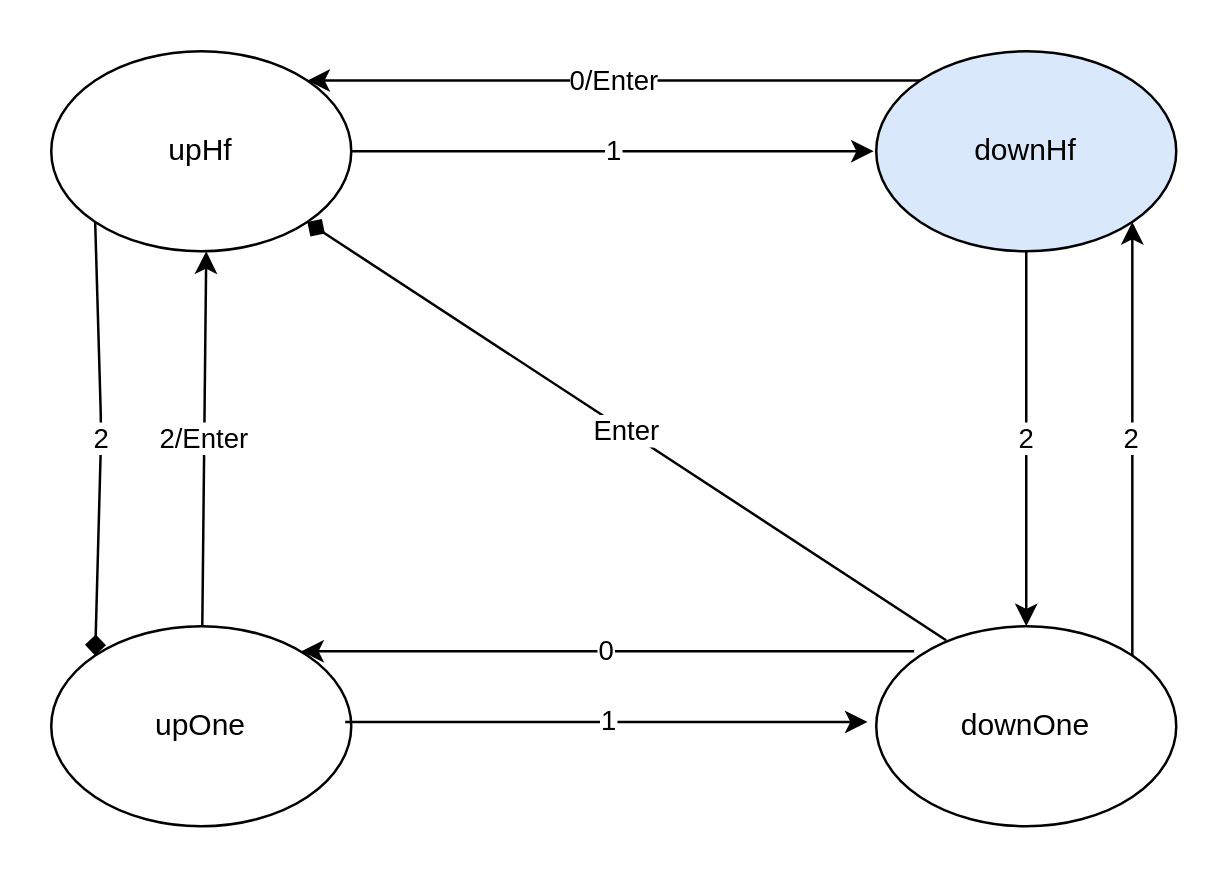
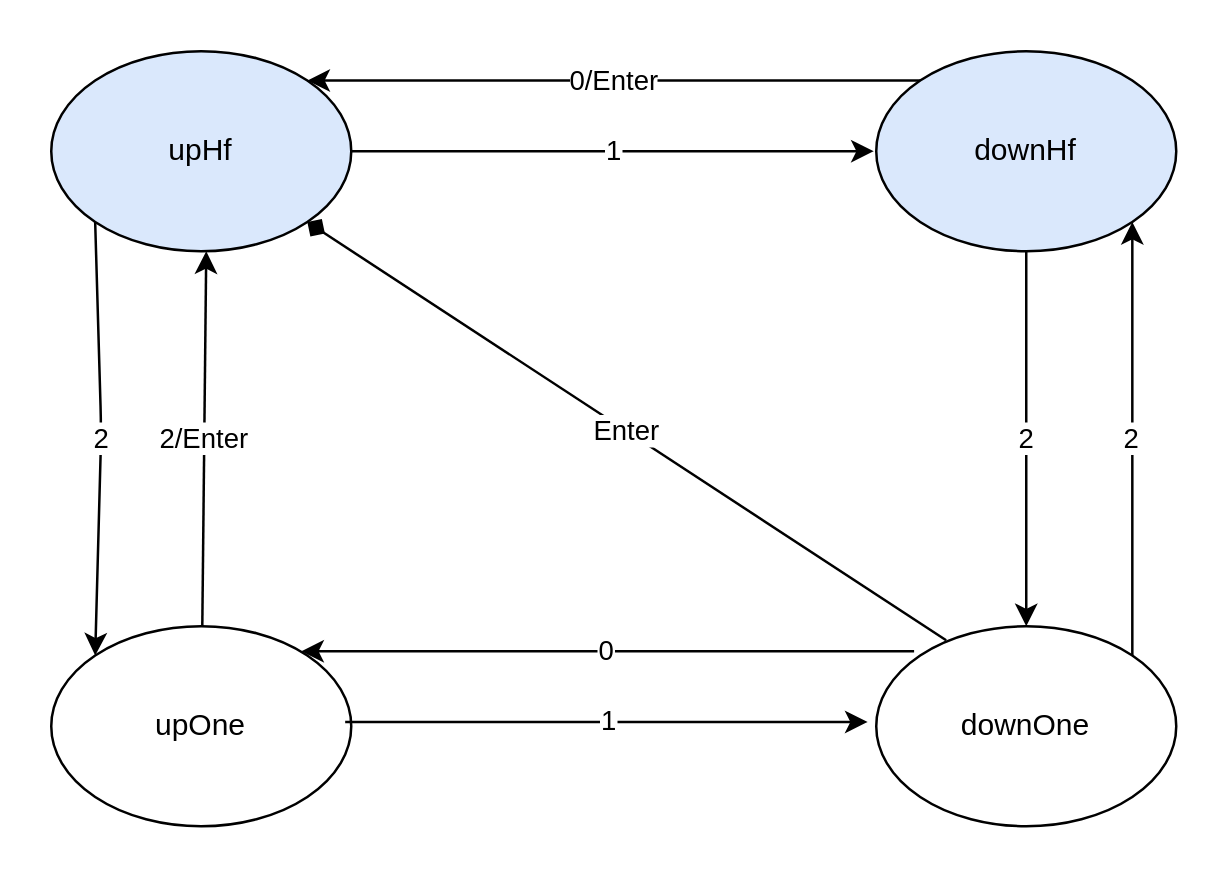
(201, 151) -> (201, 151)
(96, 635) -> (96, 636)
